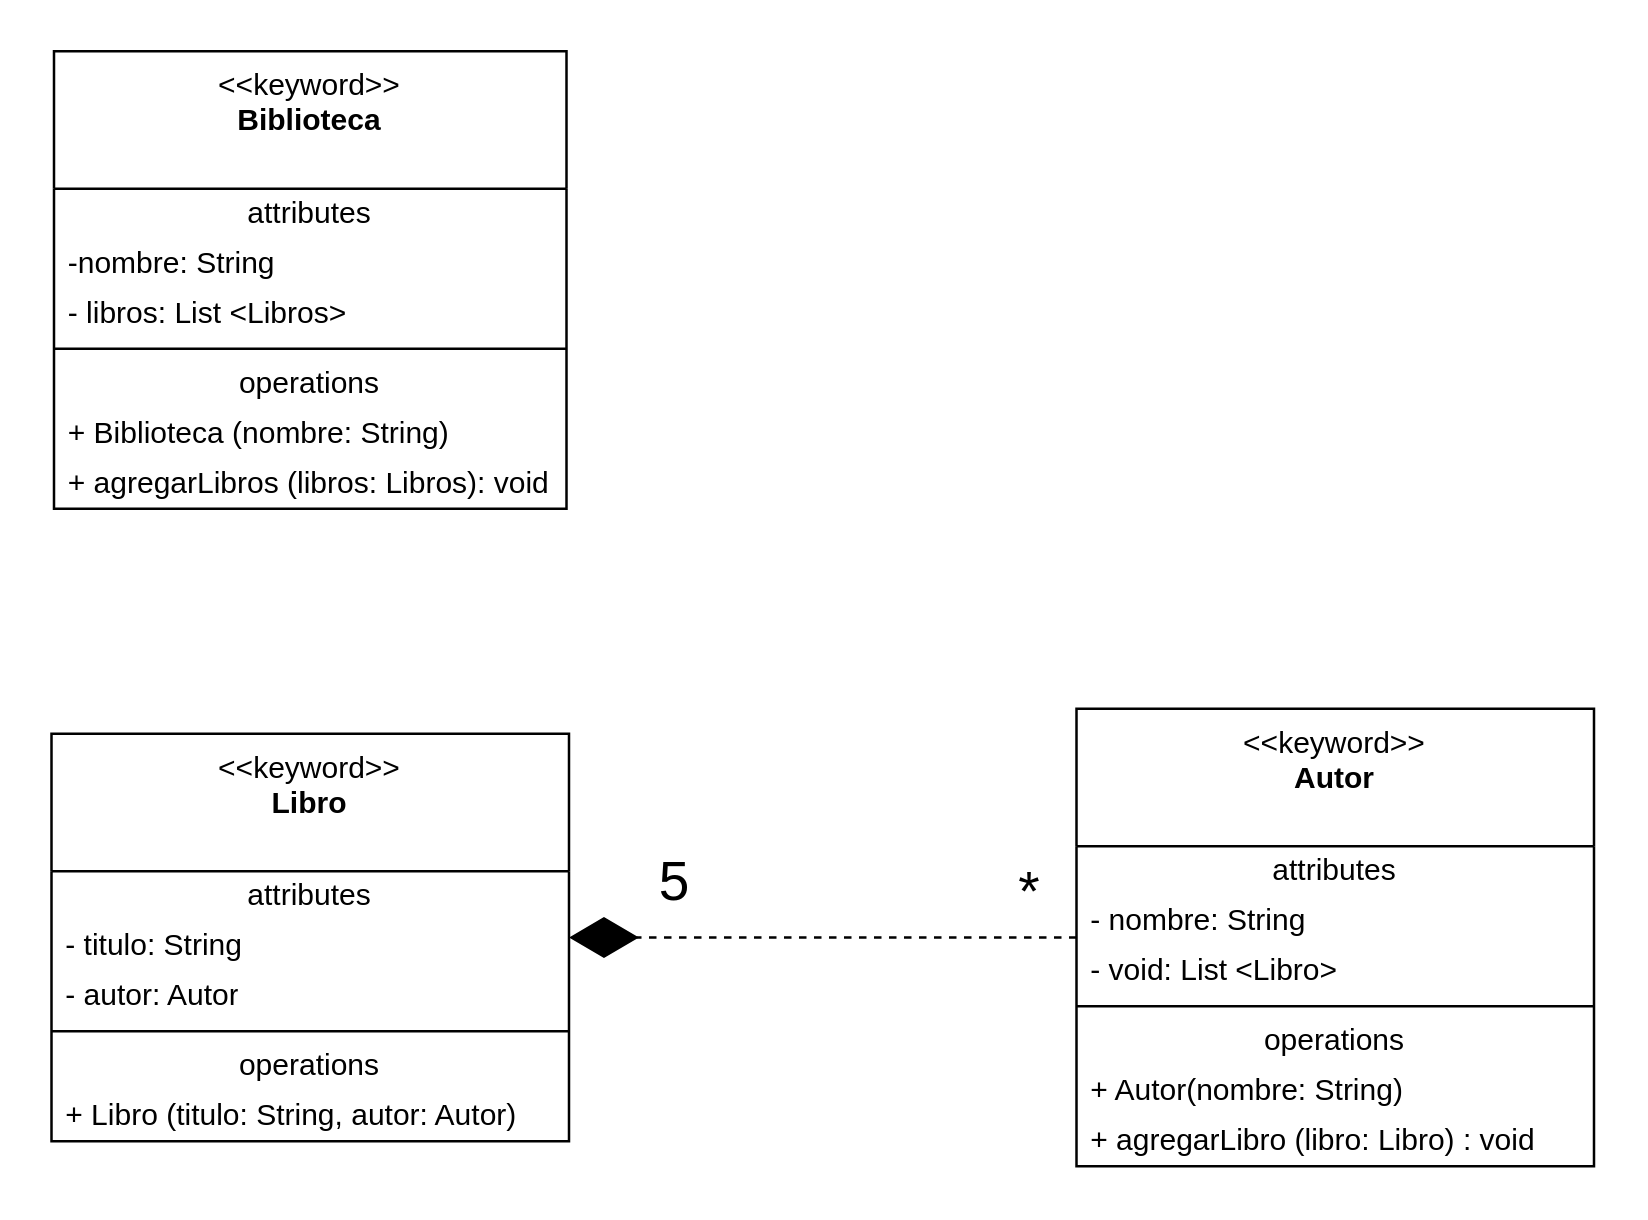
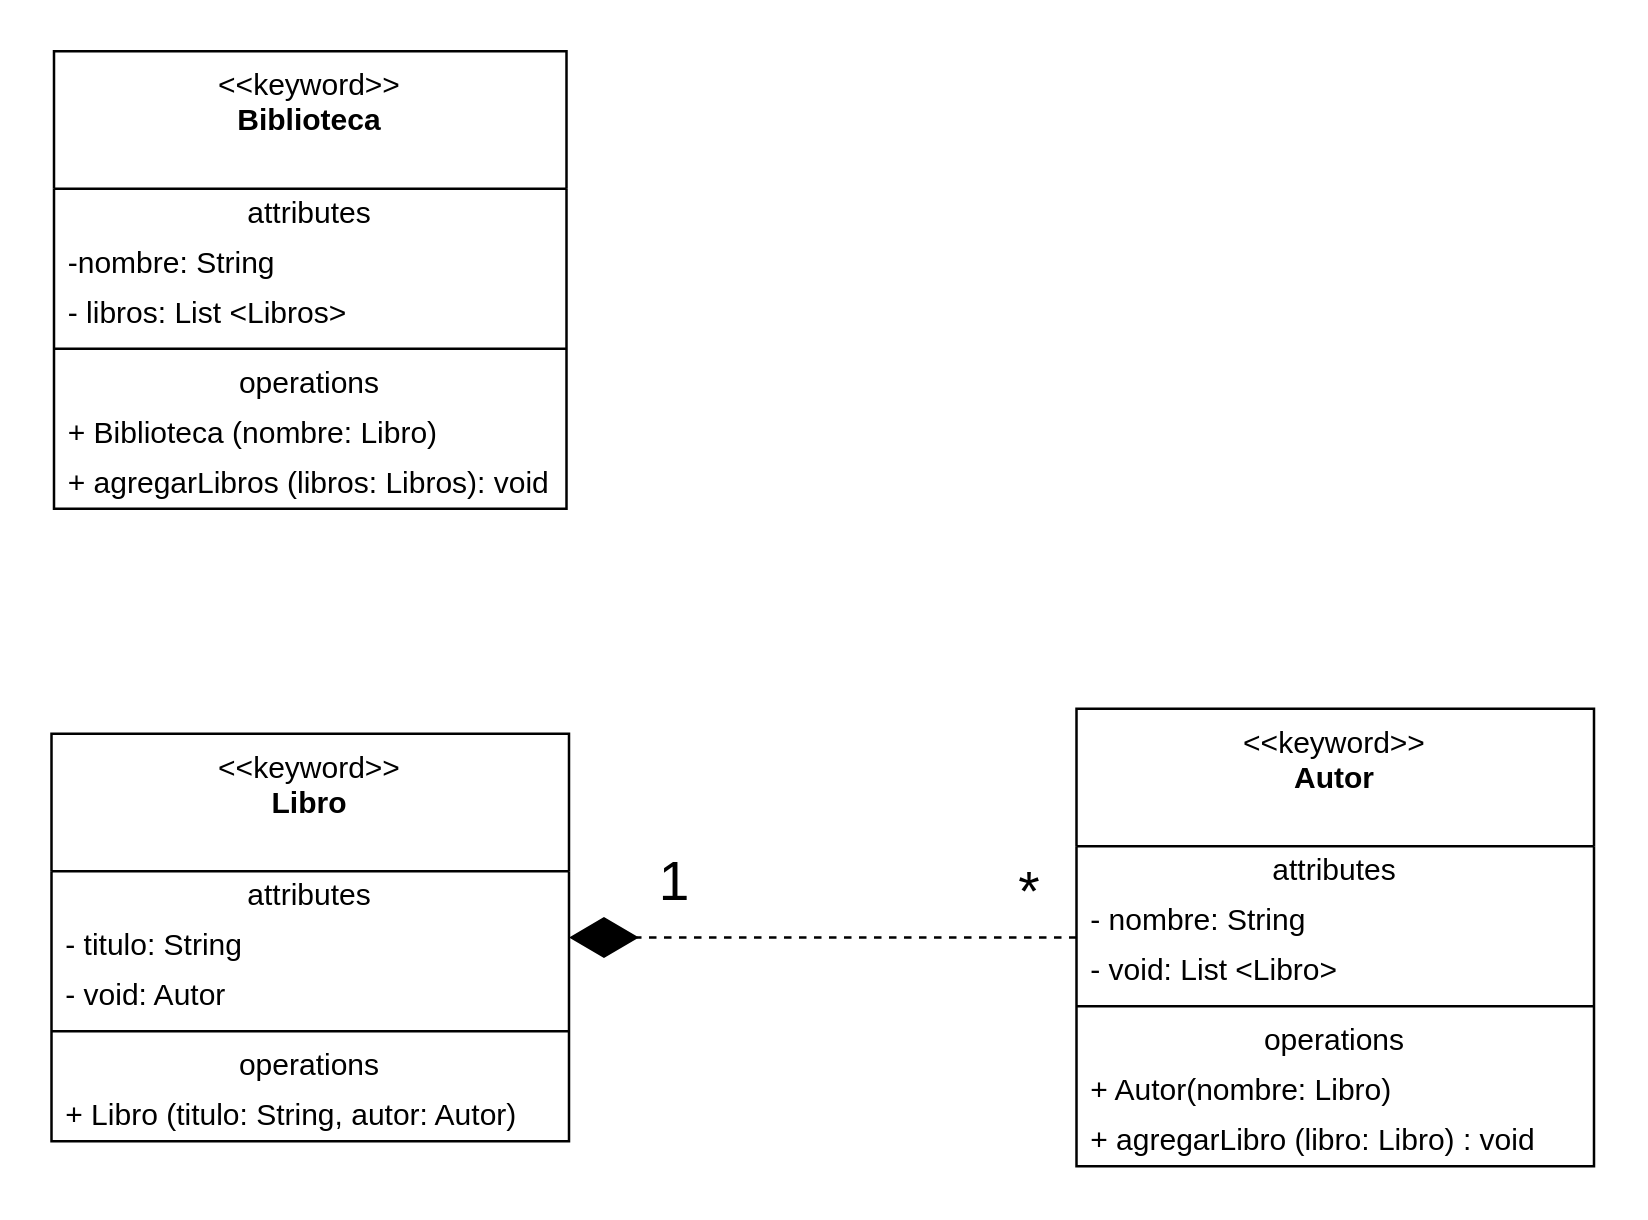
(281, 434) -> (273, 434)
(675, 884) -> (675, 884)
(172, 996) -> (160, 996)
(1269, 1091) -> (1260, 1091)
